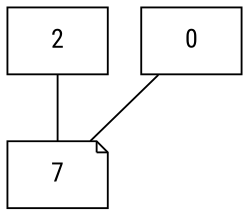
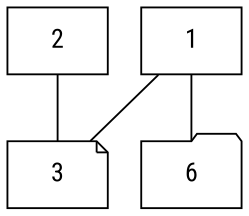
(191, 41) -> (191, 41)
(58, 175) -> (58, 175)
none -> (191, 175)
